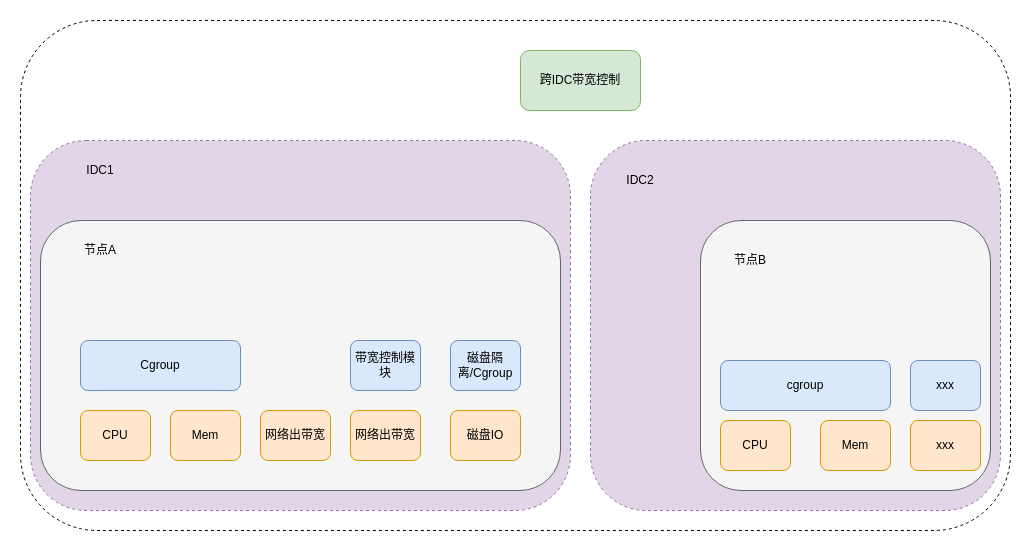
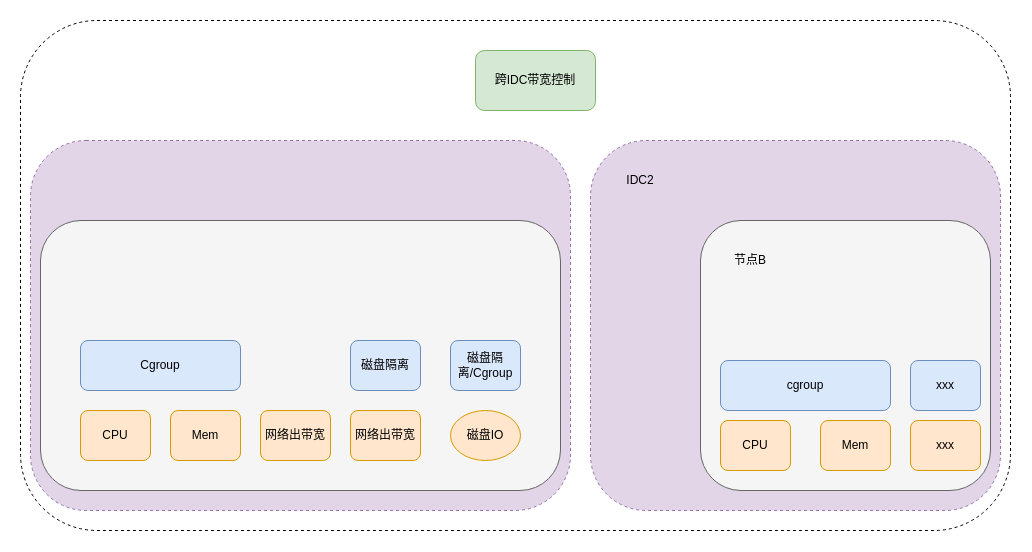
(581, 81) -> (536, 81)
(101, 171) -> none
(101, 251) -> none
(386, 366) -> (386, 366)
(486, 436) -> (486, 436)
